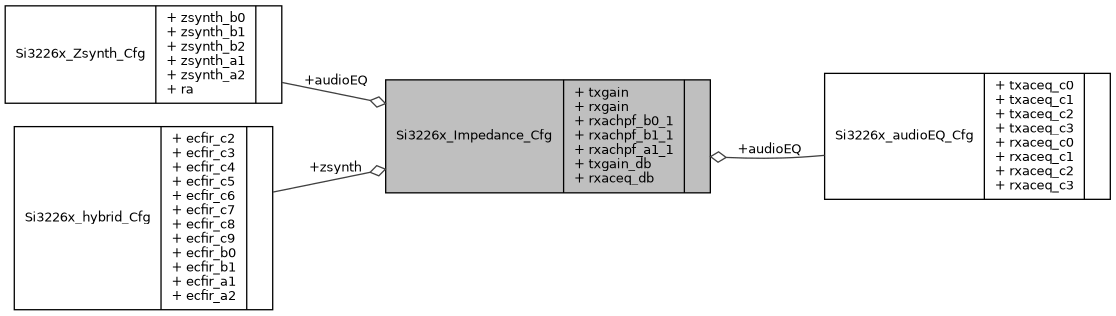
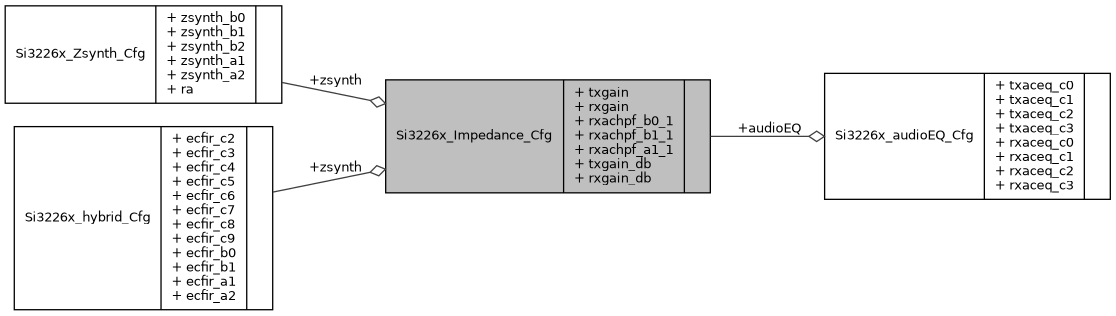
(334, 81) -> (334, 81)
(775, 158) -> (760, 136)
(614, 179) -> (613, 179)
